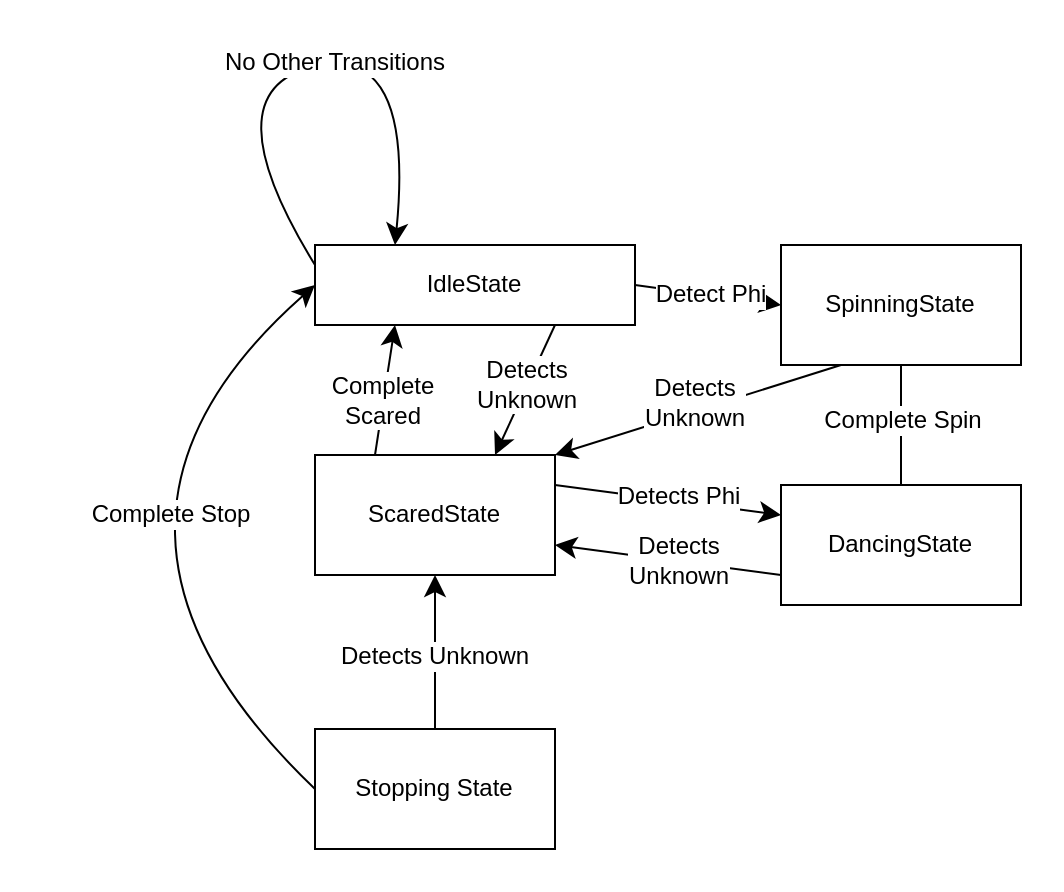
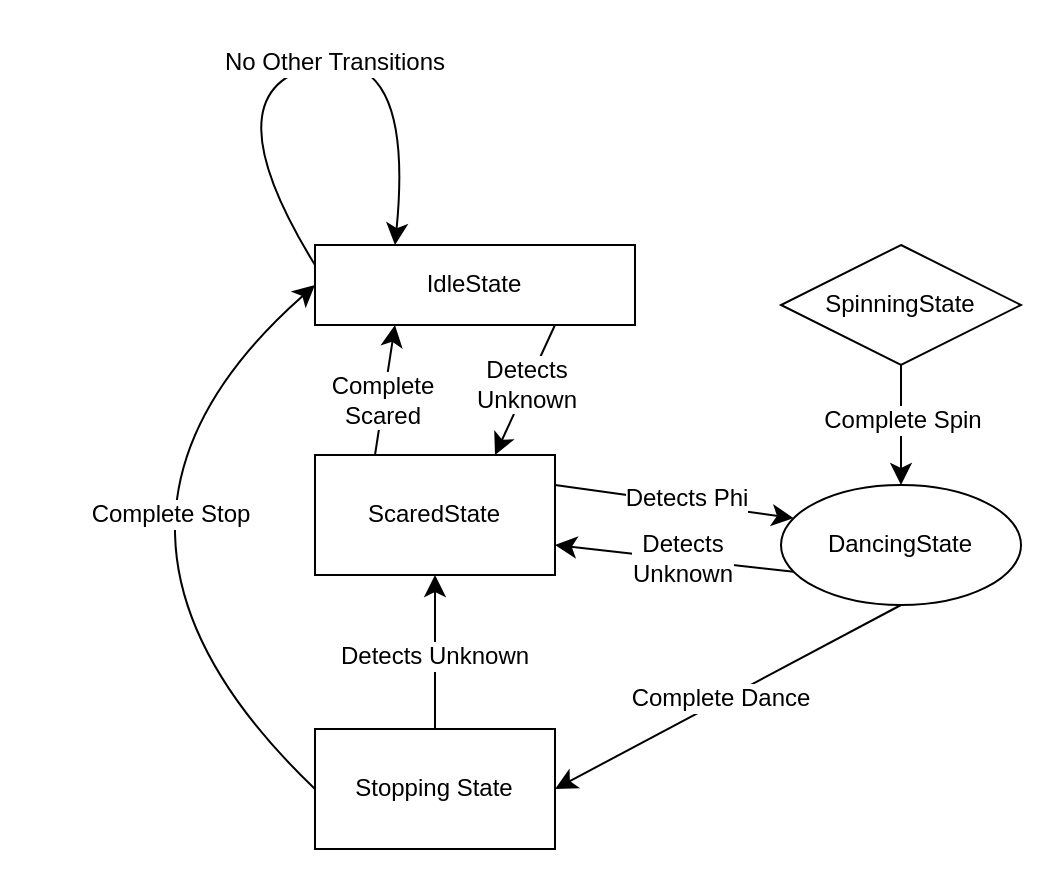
(680, 291) -> none
(901, 305) -> (901, 305)
(633, 430) -> none
(901, 474) -> (901, 467)
(901, 545) -> (901, 545)
none -> (821, 648)
